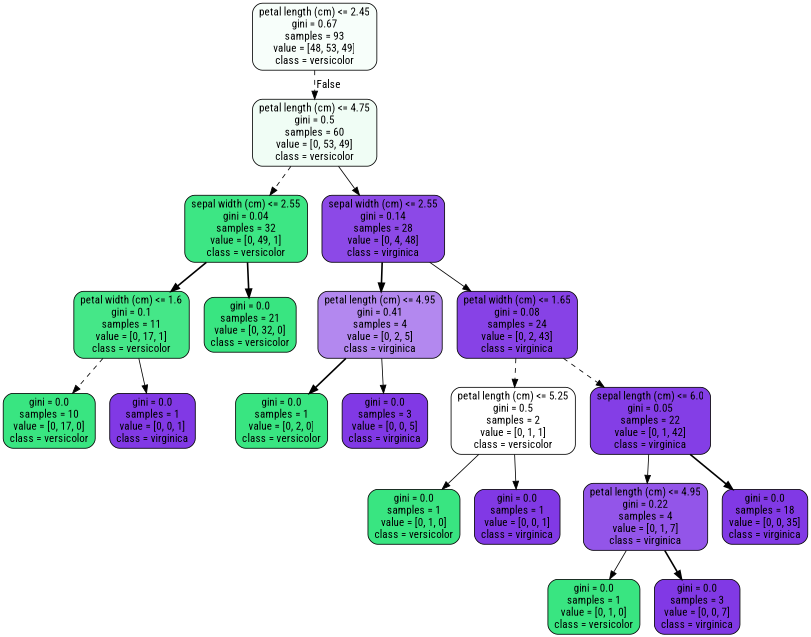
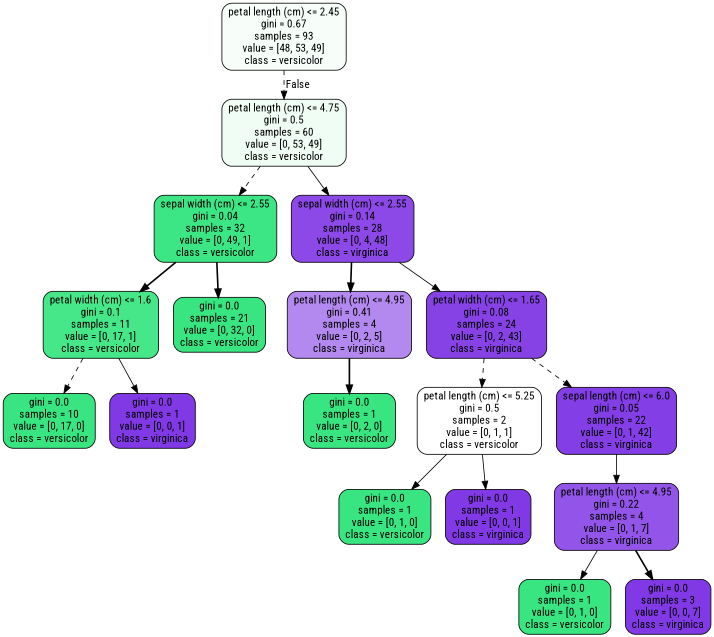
(385, 421) -> none
(765, 517) -> none
